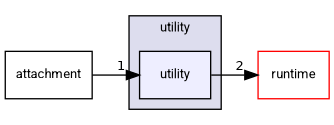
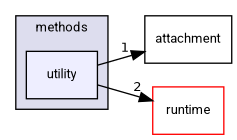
(175, 28) -> (62, 28)
(109, 75) -> (116, 60)
